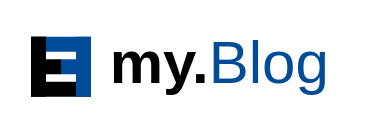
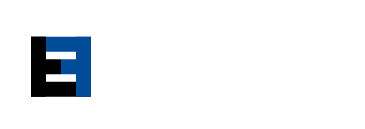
(220, 61) -> none
